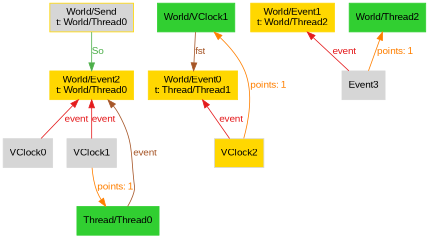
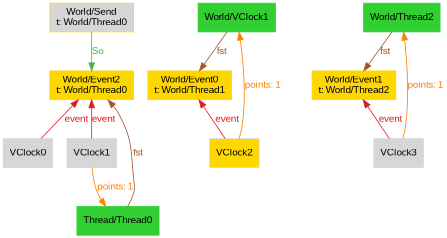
none -> (380, 48)
(193, 85) -> (190, 85)
(364, 85) -> (399, 153)
(145, 153) -> (138, 153)
